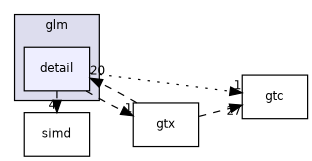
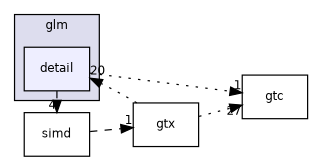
(119, 93) -> (119, 93)
(107, 102) -> (106, 130)
(215, 112) -> (215, 112)
